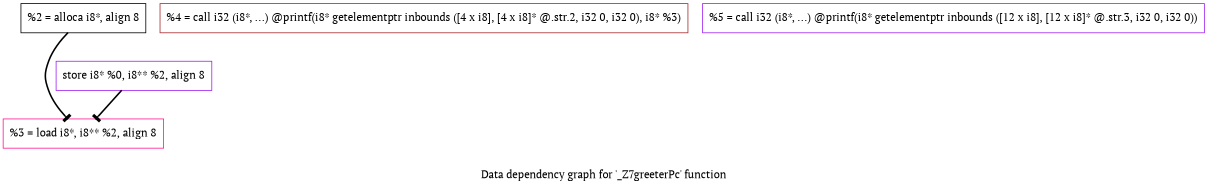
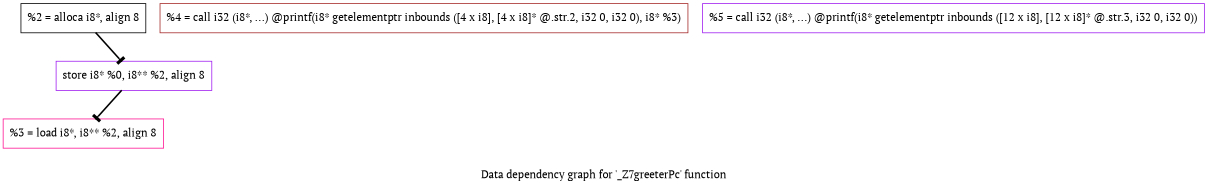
(45, 74) -> (107, 46)
